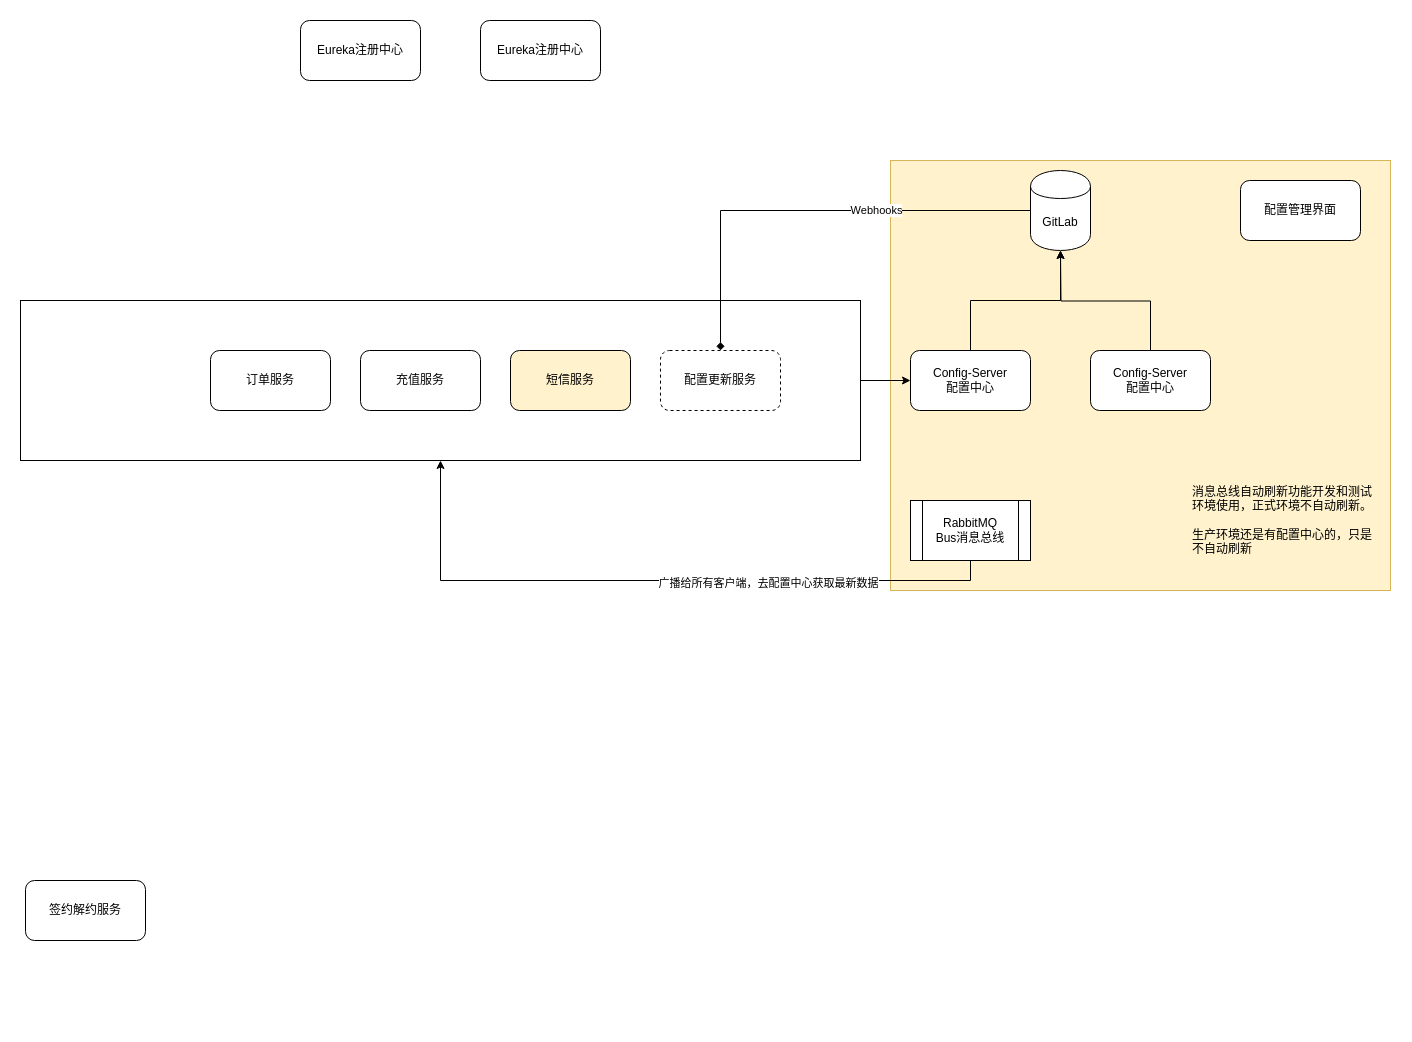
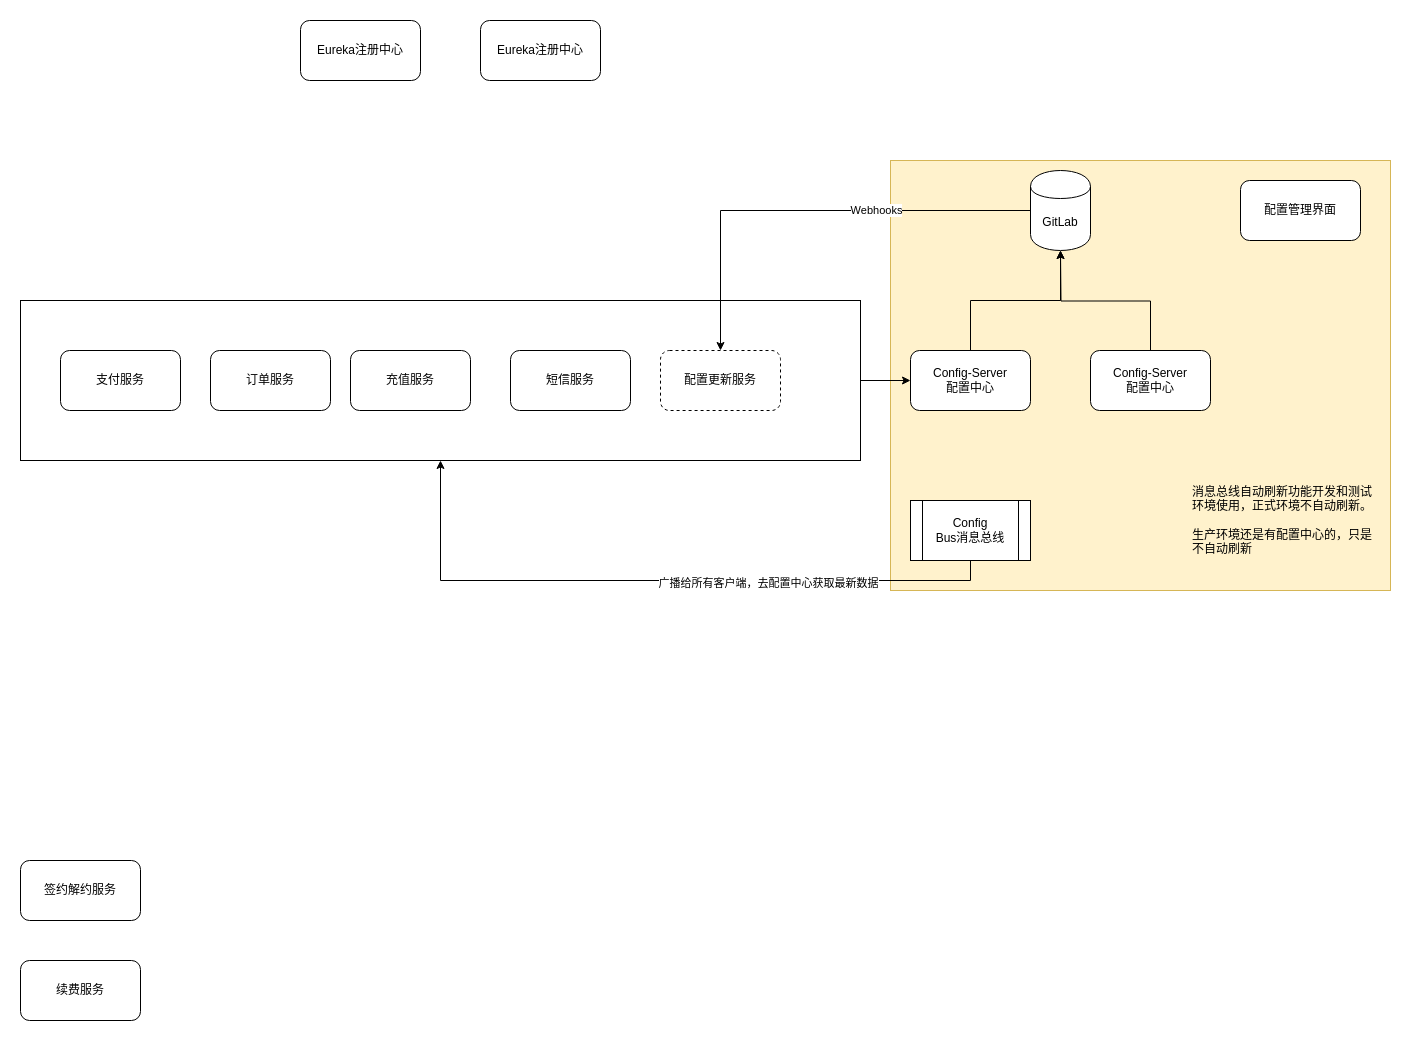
(721, 342) -> (721, 342)
none -> (121, 381)
(421, 381) -> (411, 381)
(571, 381) -> (571, 381)
(971, 531) -> (971, 531)
(86, 911) -> (81, 891)
none -> (81, 991)
